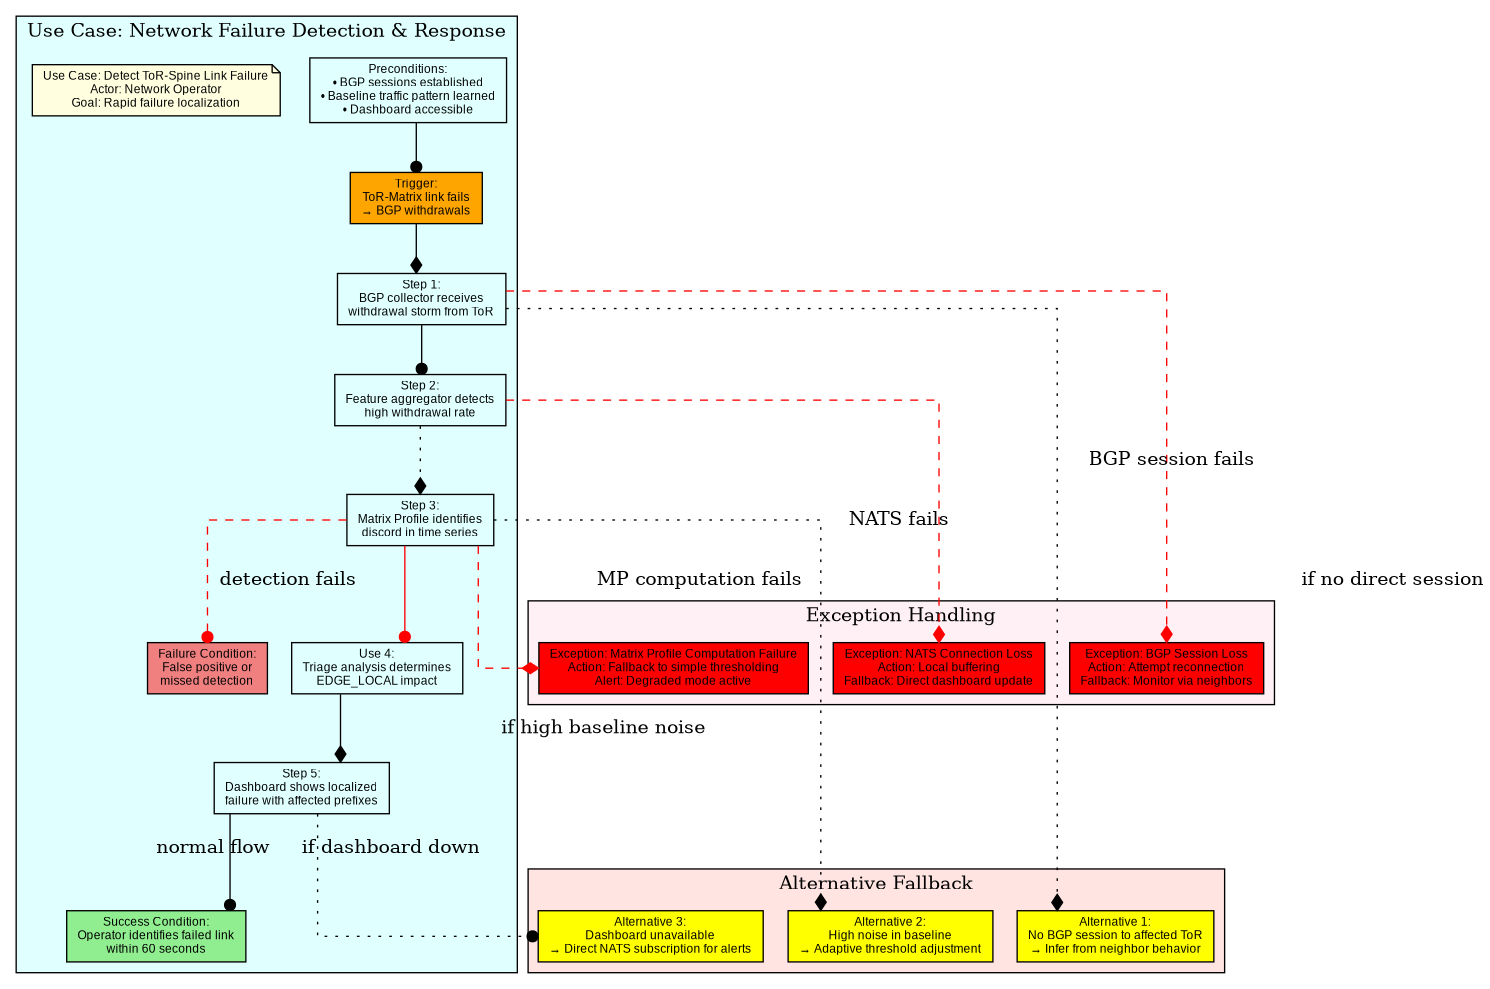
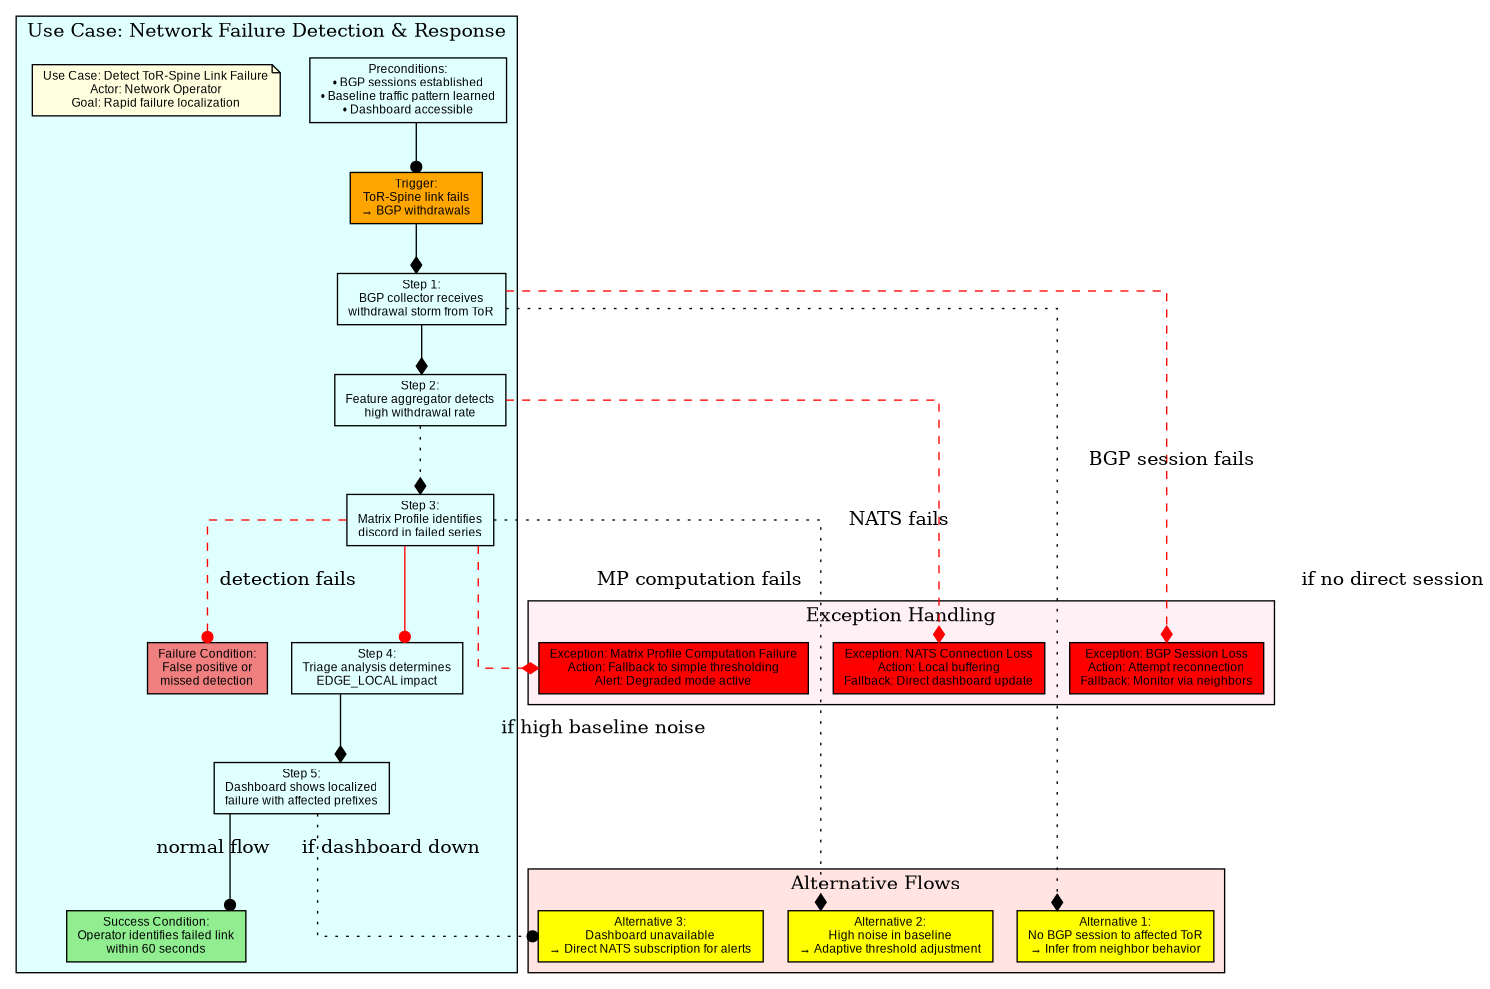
(416, 198) -> (416, 198)
(422, 344) -> (422, 342)
(420, 520) -> (420, 520)
(377, 668) -> (377, 668)
(876, 884) -> (876, 884)
